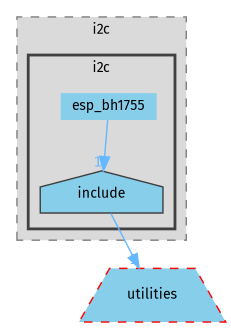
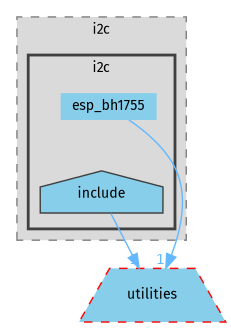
(106, 138) -> (166, 154)
